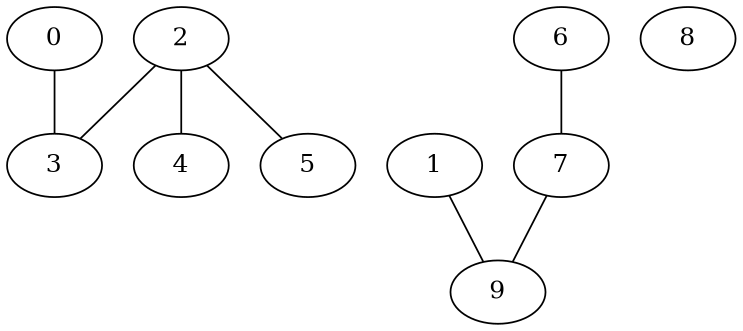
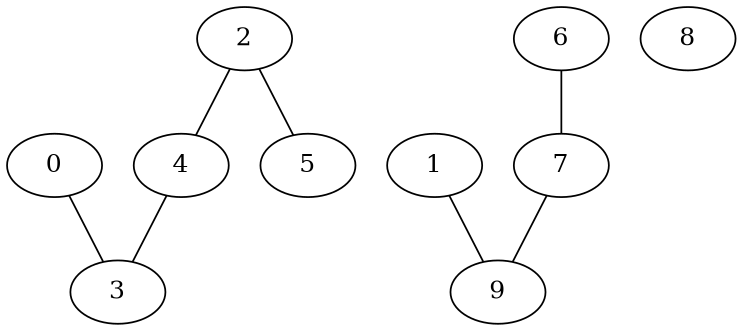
(118, 102) -> (150, 229)
